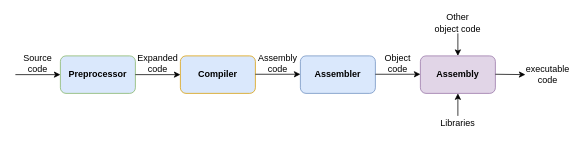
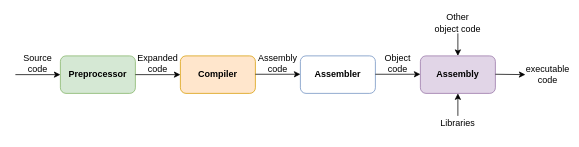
(98, 75) -> (98, 75)
(218, 75) -> (218, 75)
(338, 75) -> (338, 75)
